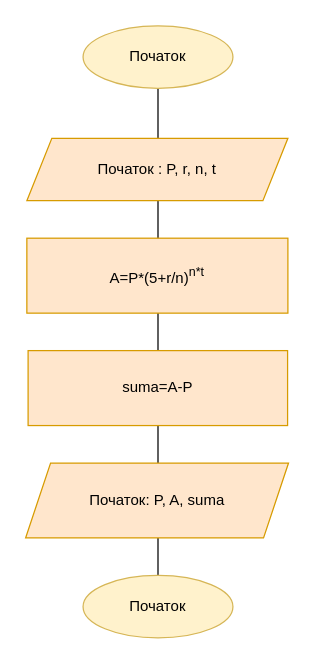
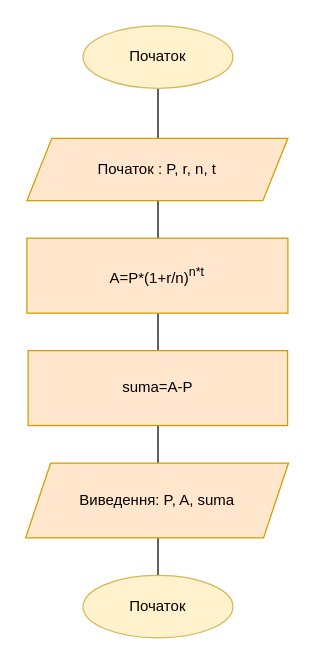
(158, 276) -> (158, 276)
(158, 501) -> (158, 501)
